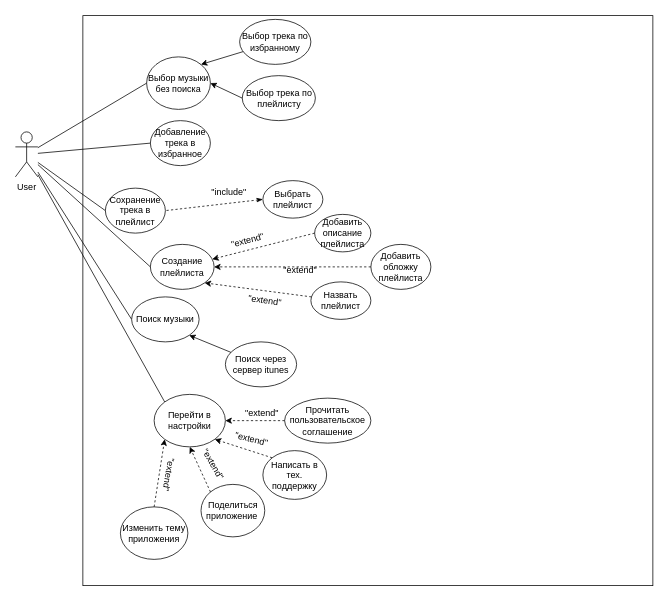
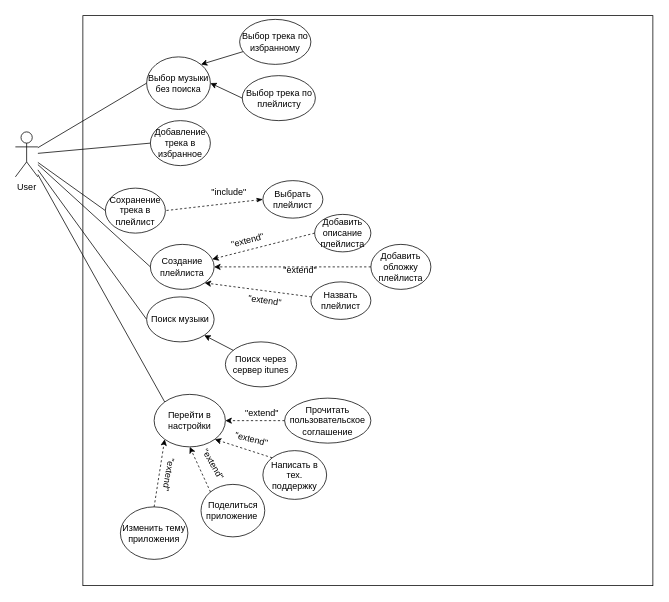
(165, 319) -> (180, 319)
